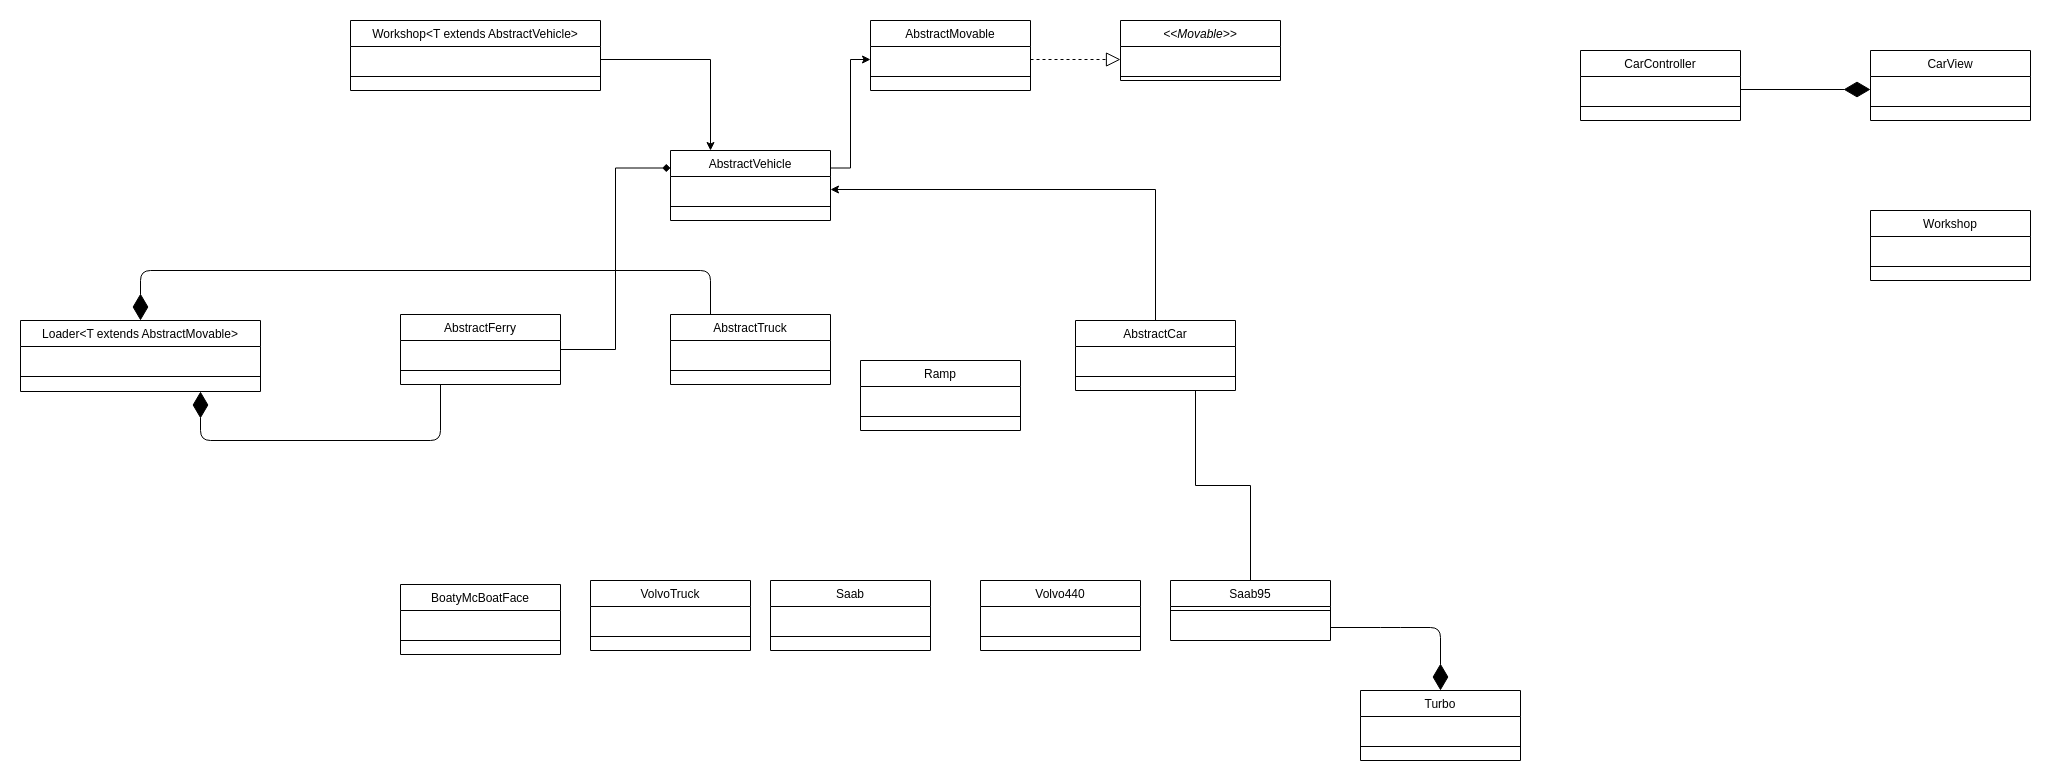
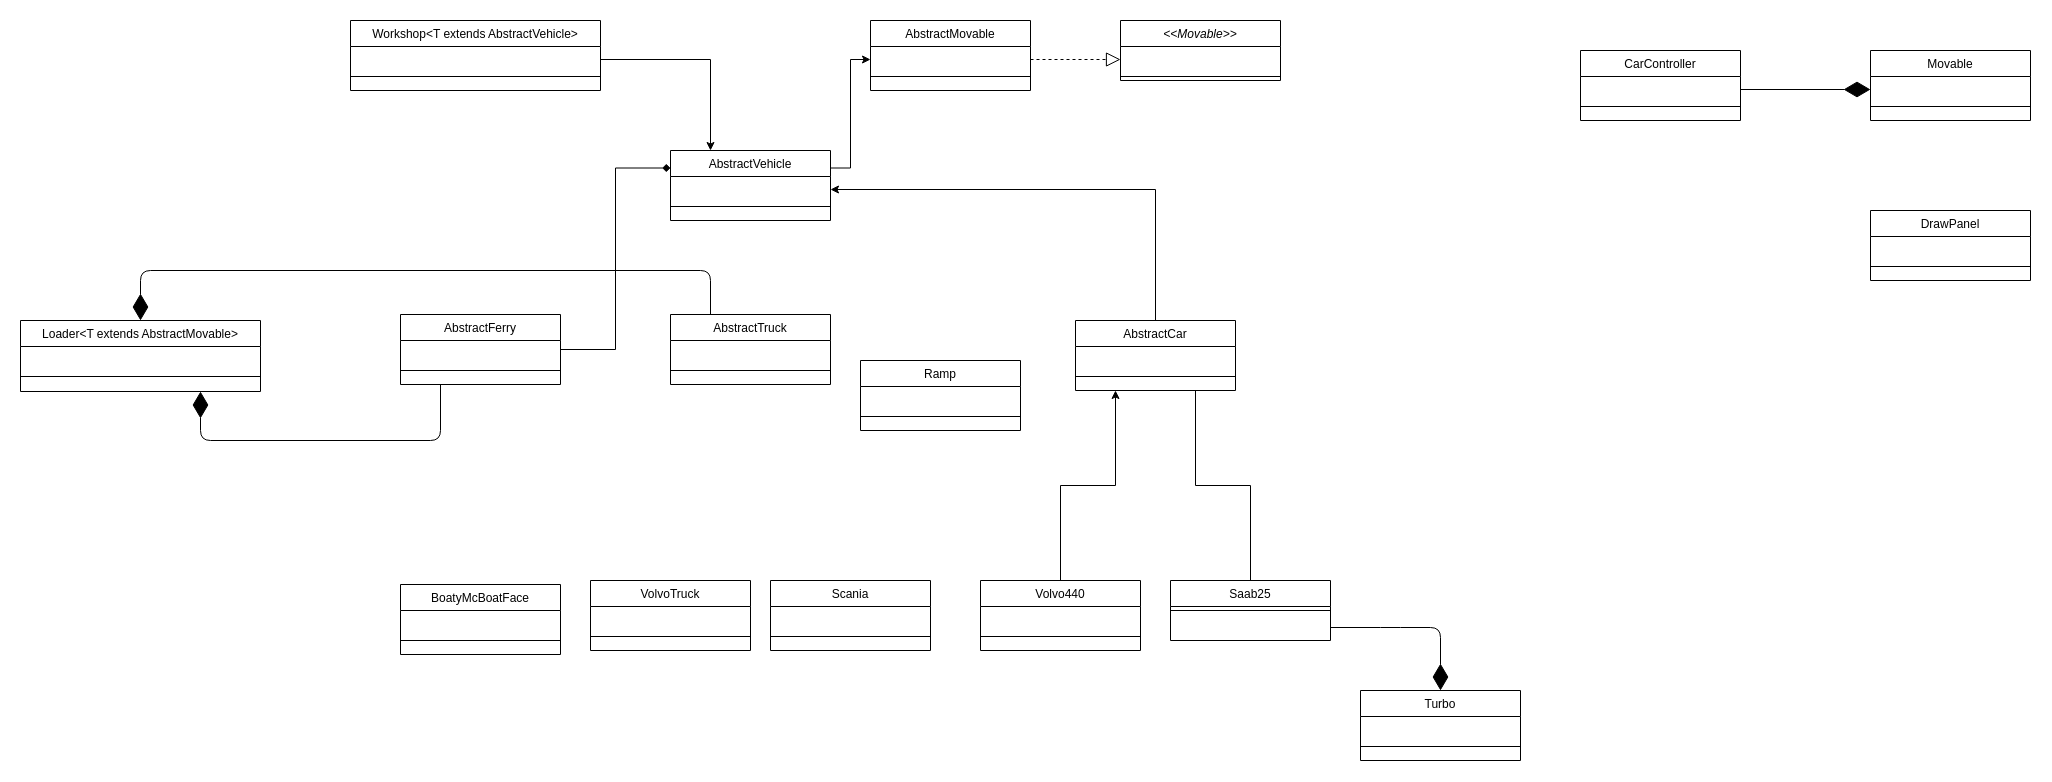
(1950, 64) -> (1950, 64)
(1950, 224) -> (1950, 224)
none -> (1085, 486)
(850, 594) -> (850, 594)
(1250, 594) -> (1250, 594)
